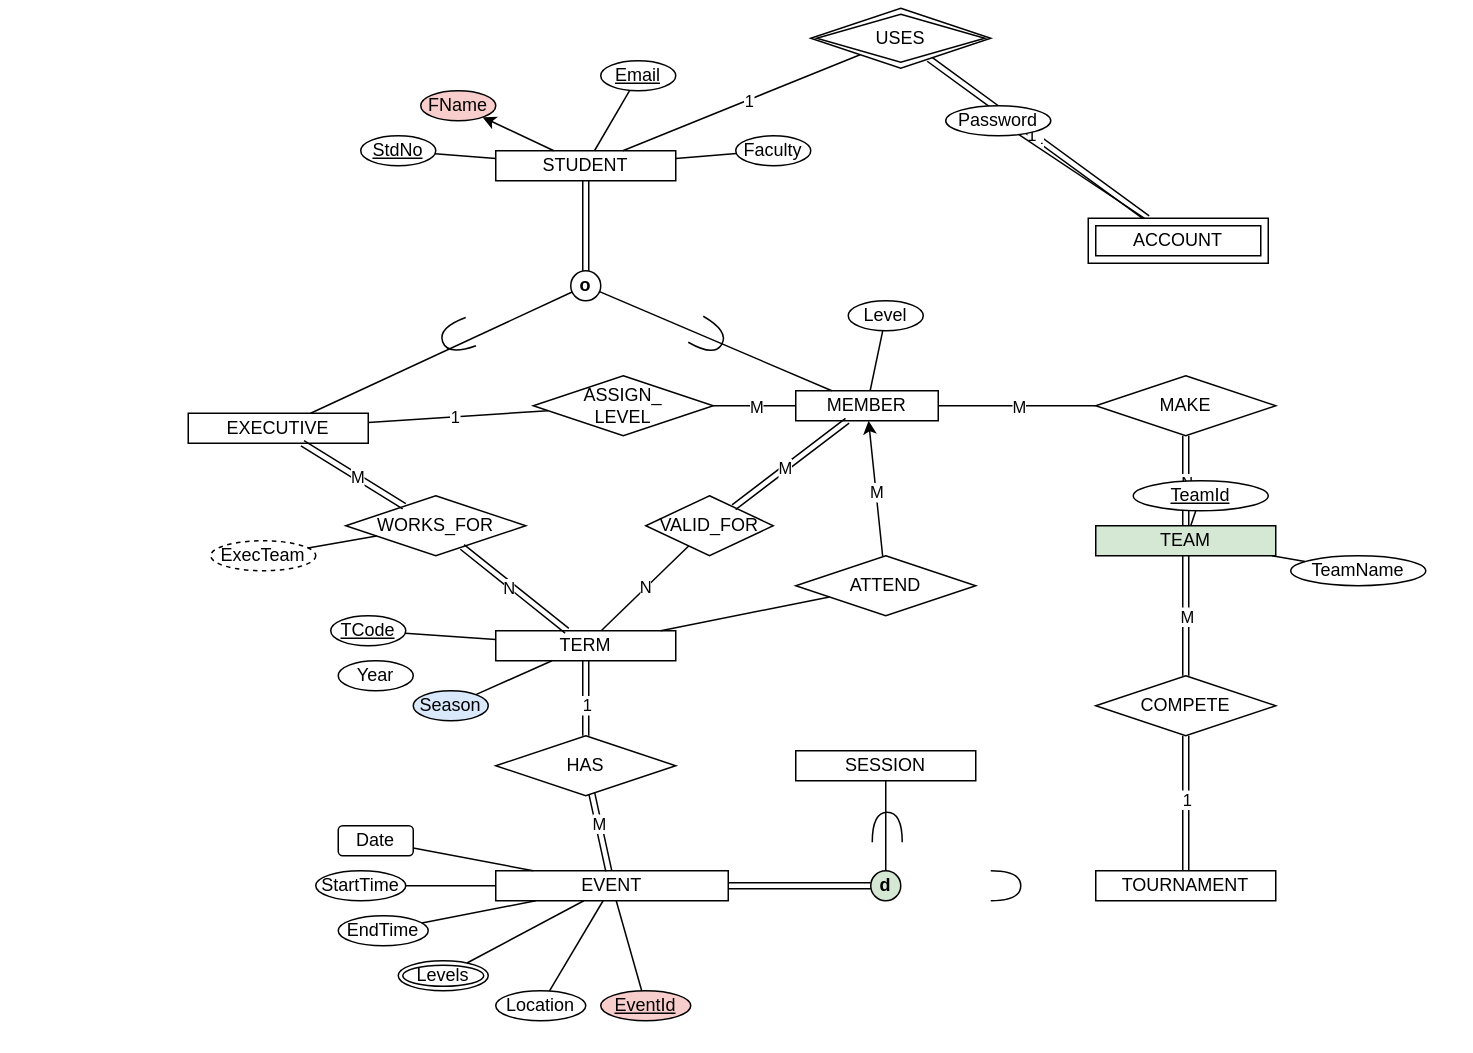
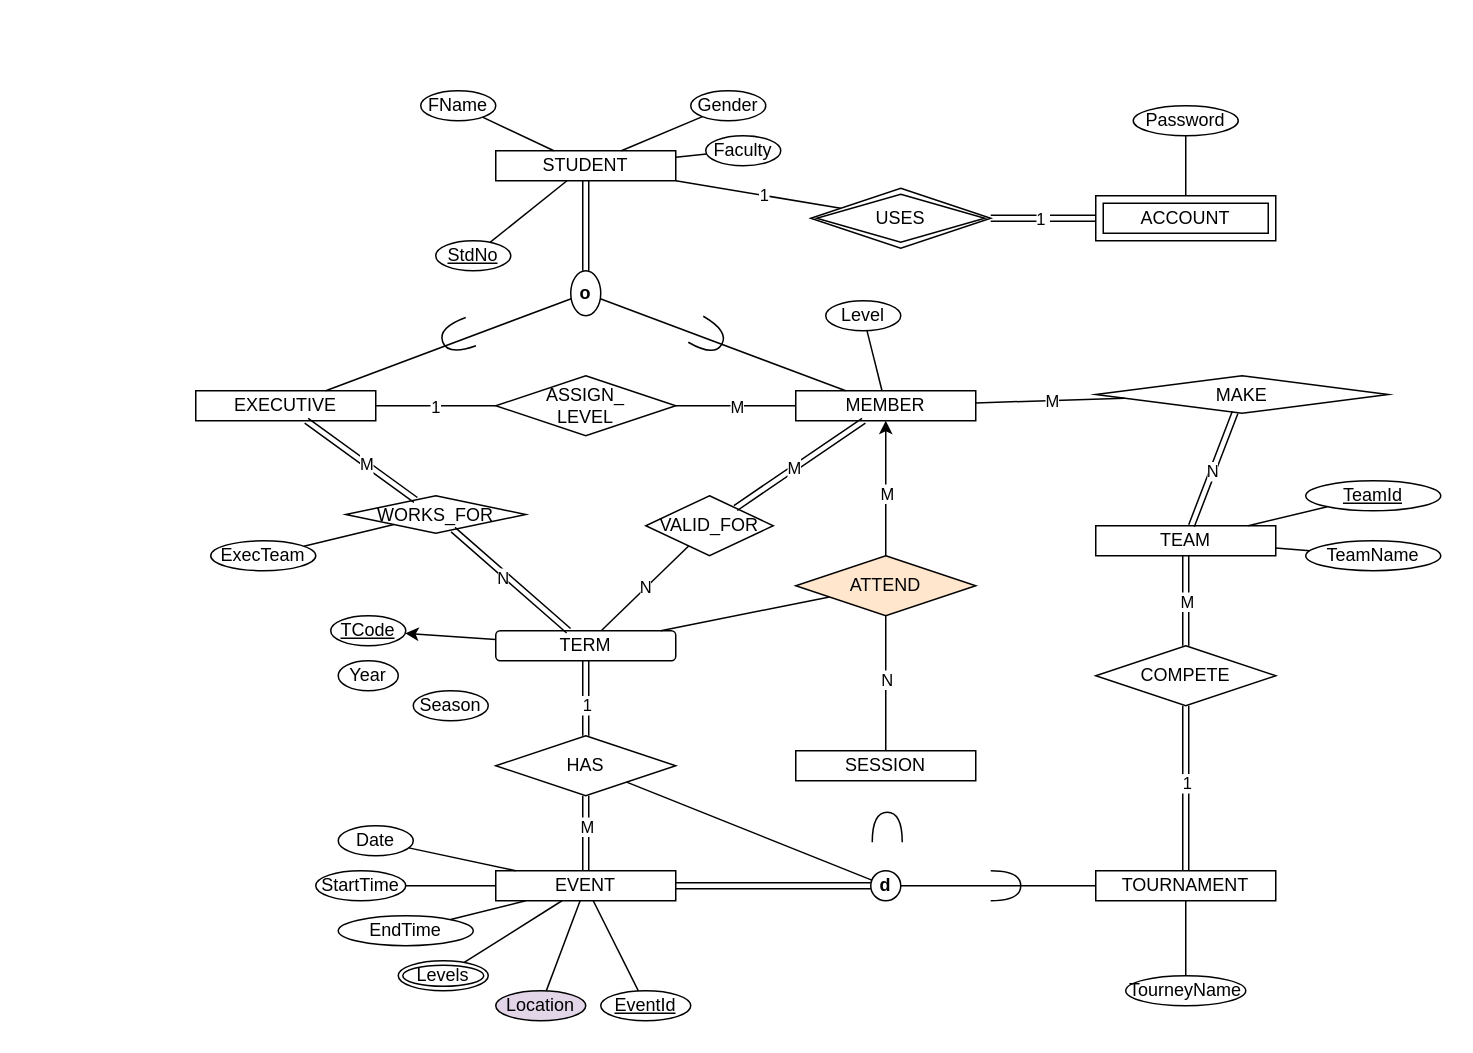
(901, 38) -> (901, 218)
(638, 76) -> none
(458, 106) -> (458, 106)
none -> (728, 106)
(612, 121) -> none
(998, 121) -> (1186, 121)
(492, 122) -> (488, 120)
(398, 151) -> (473, 256)
none -> (621, 151)
(773, 151) -> (743, 151)
(1178, 241) -> (1186, 218)
(586, 286) -> (586, 293)
(886, 316) -> (863, 316)
(623, 406) -> (586, 406)
(867, 406) -> (886, 406)
(1186, 406) -> (1242, 395)
(278, 428) -> (286, 406)
(1201, 496) -> (1373, 496)
(436, 526) -> (436, 515)
(1186, 541) -> (1186, 541)
(263, 556) -> (263, 556)
(1358, 571) -> (1373, 556)
(886, 586) -> (886, 586)
(412, 634) -> (417, 634)
(586, 646) -> (586, 646)
(376, 676) -> (368, 676)
(513, 678) -> none
none -> (886, 684)
(451, 706) -> (451, 706)
(1186, 706) -> (1186, 676)
(886, 826) -> (749, 831)
(376, 841) -> (376, 841)
(612, 886) -> (586, 886)
(886, 886) -> (886, 886)
none -> (999, 886)
(383, 931) -> (406, 931)
none -> (1186, 939)
none -> (1186, 991)
(541, 1006) -> (541, 1006)
(646, 1006) -> (646, 1006)
